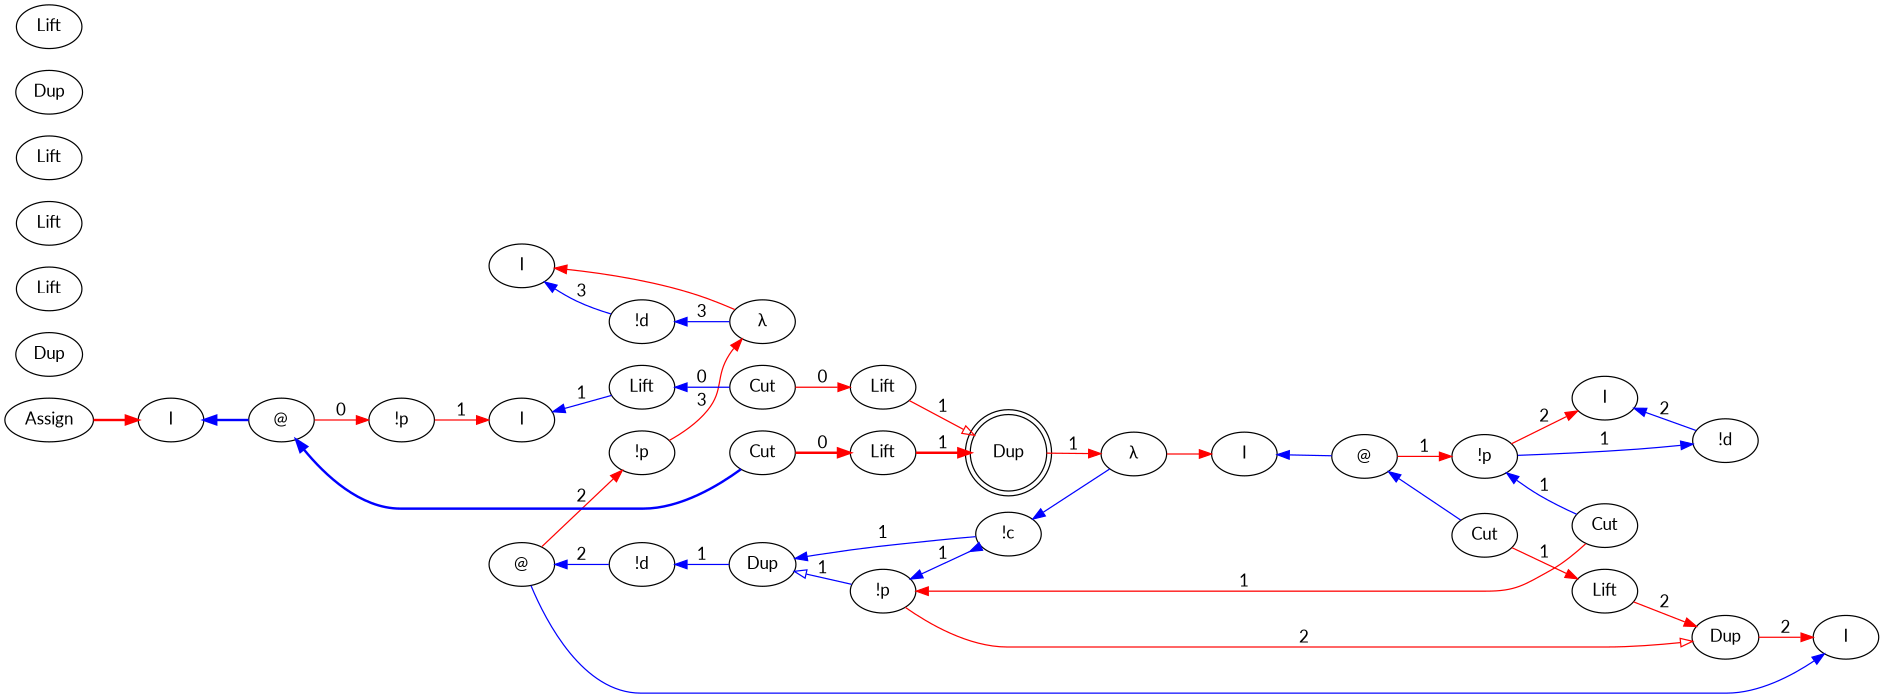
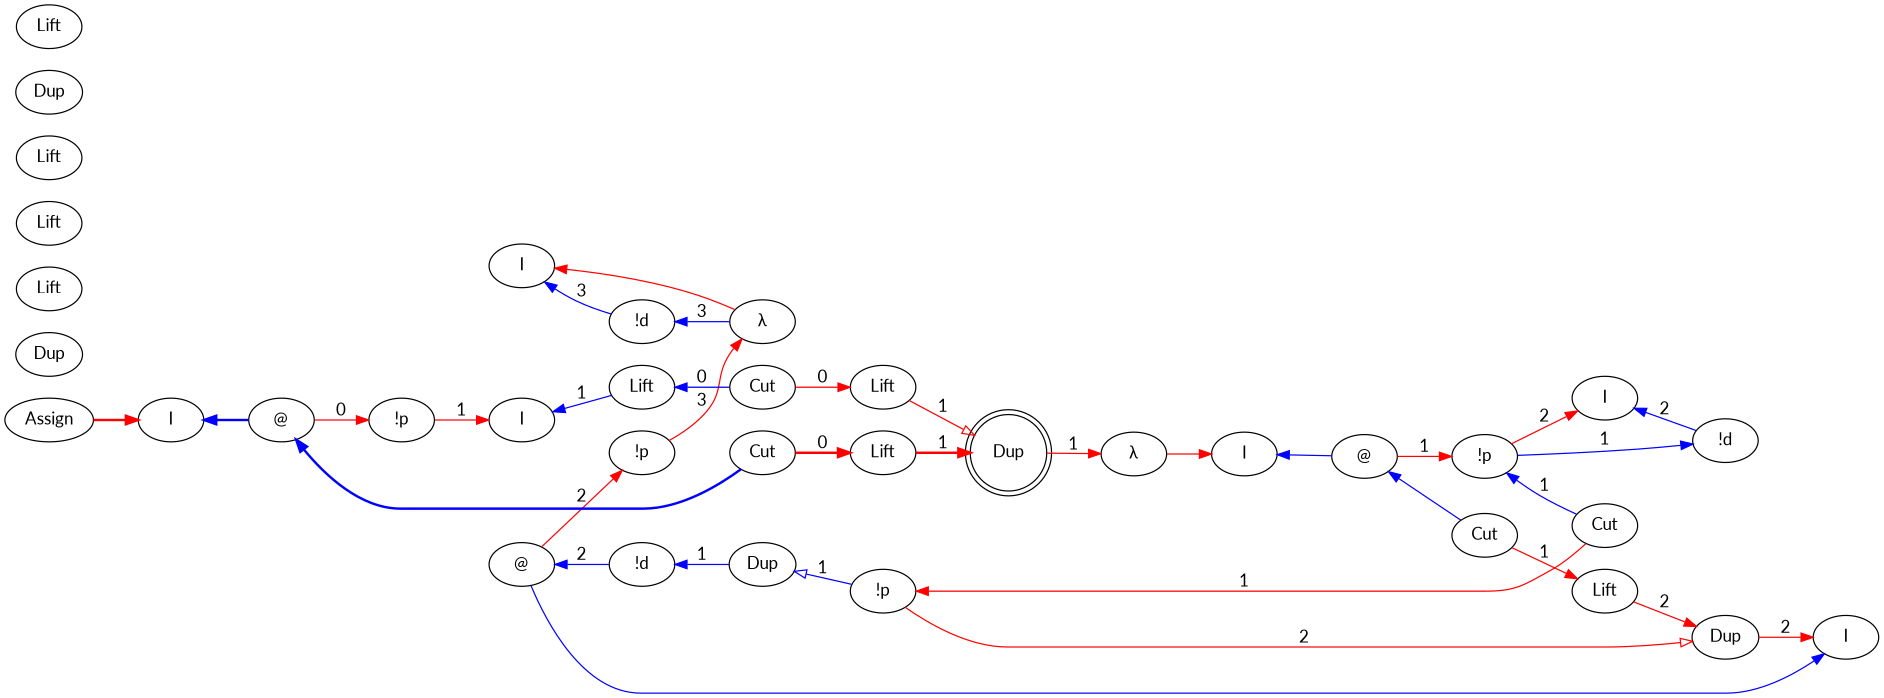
(1008, 534) -> none
